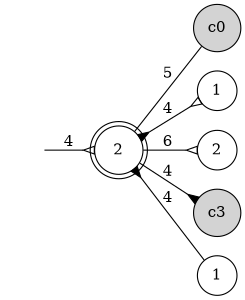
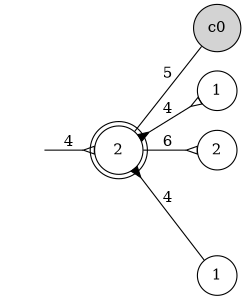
(217, 213) -> none
